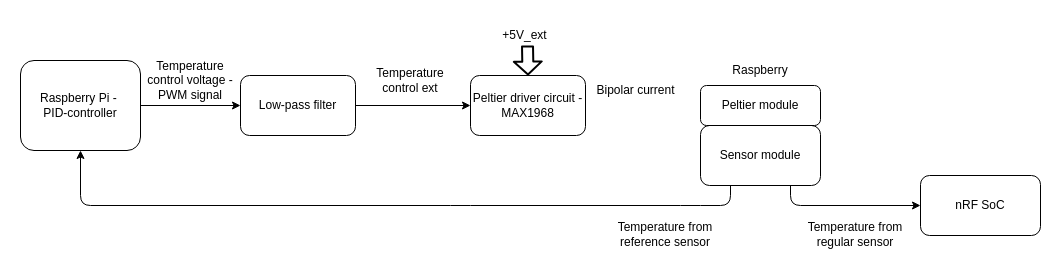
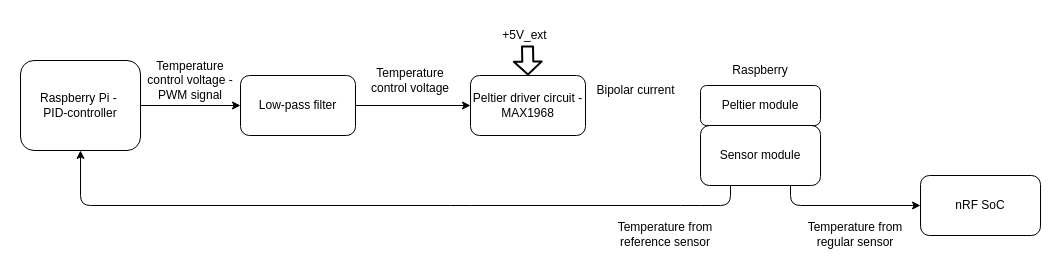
(411, 81) -> (411, 81)
